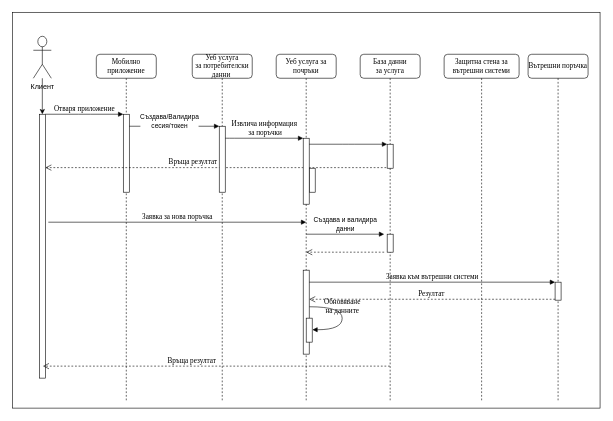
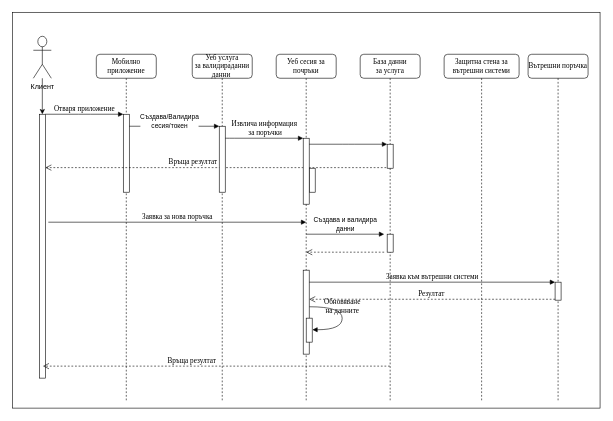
(222, 66) -> (222, 66)
(306, 66) -> (306, 66)
